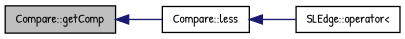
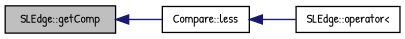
(60, 19) -> (60, 19)
